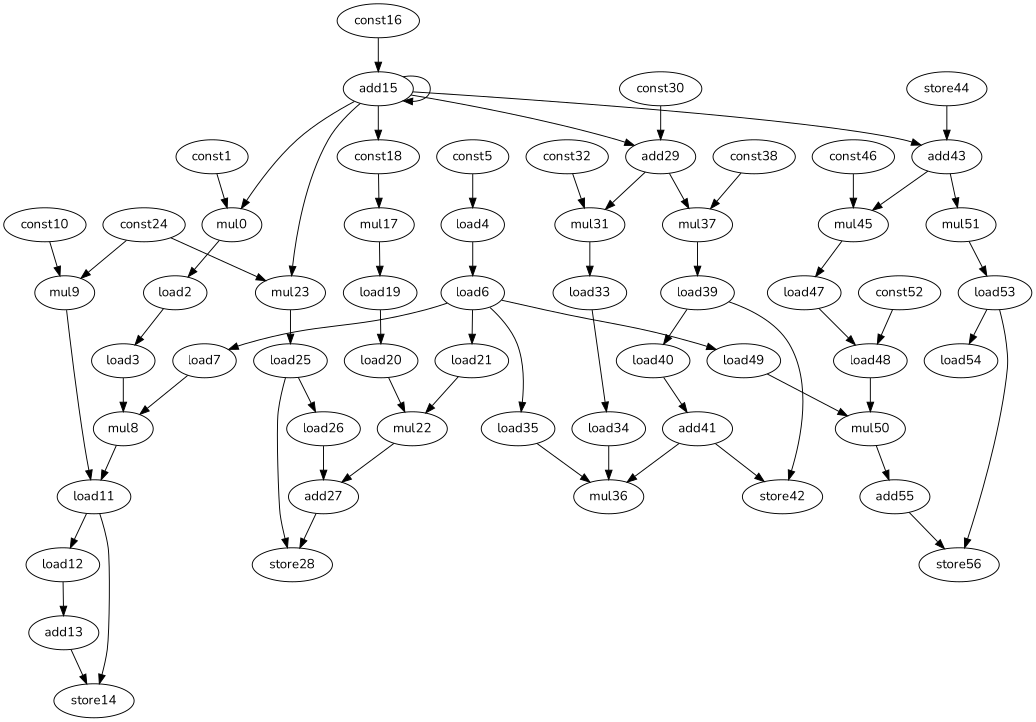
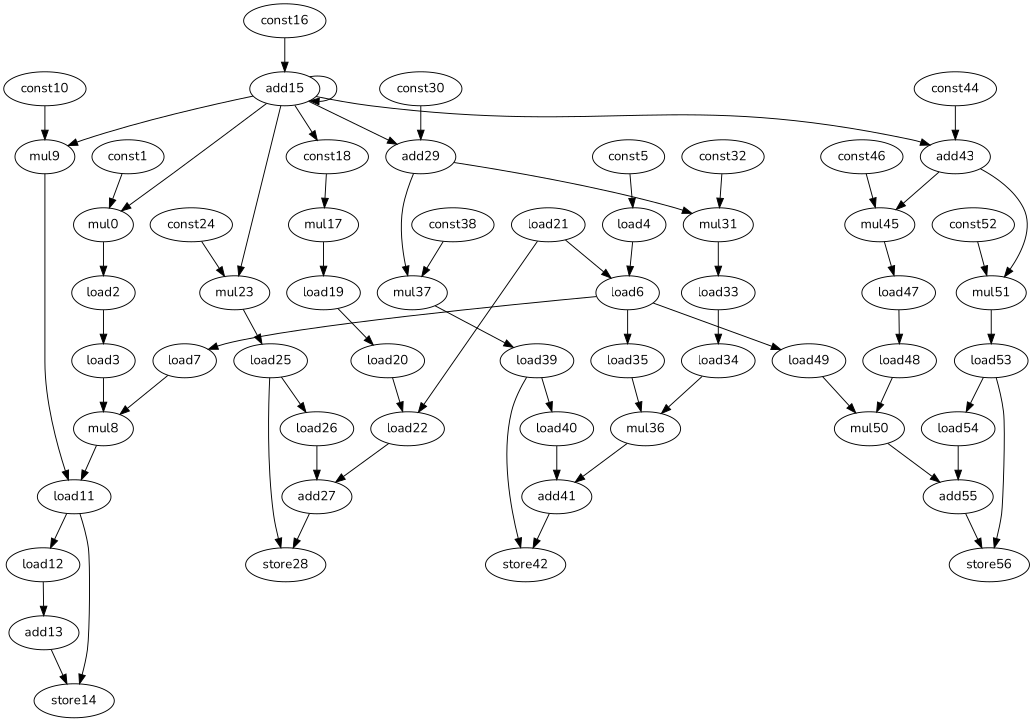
(947, 89) -> (955, 89)
(108, 256) -> (164, 117)
(472, 322) -> (585, 256)
(887, 322) -> (981, 254)
(412, 429) -> (408, 429)
none -> (958, 458)
(657, 460) -> (605, 460)
